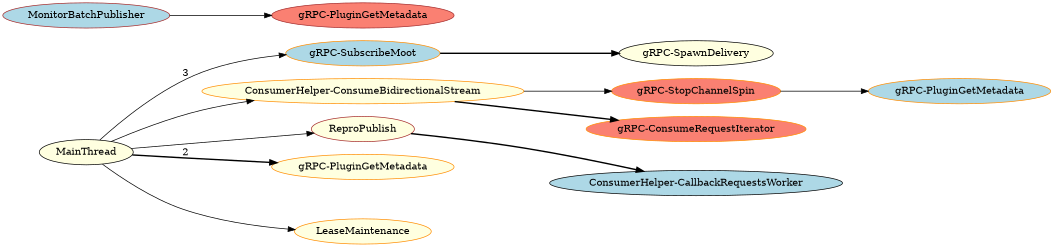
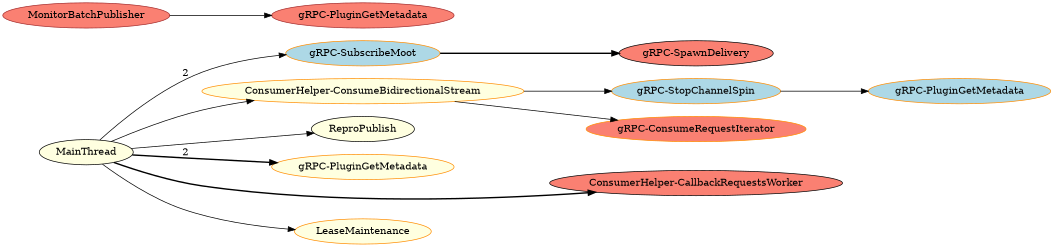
(86, 15) -> (86, 15)
(696, 53) -> (696, 53)
(186, 73) -> (186, 73)
(696, 91) -> (696, 91)
(533, 110) -> (533, 110)
(363, 129) -> (363, 129)
(524, 148) -> (349, 198)
(696, 183) -> (696, 183)
